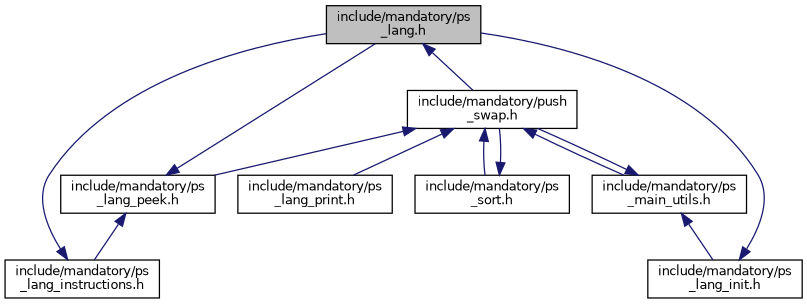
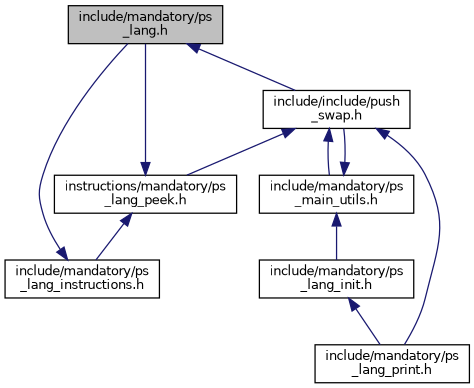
(670, 93) -> (368, 327)
(492, 109) -> (337, 109)
(138, 194) -> (146, 194)
(492, 194) -> none
